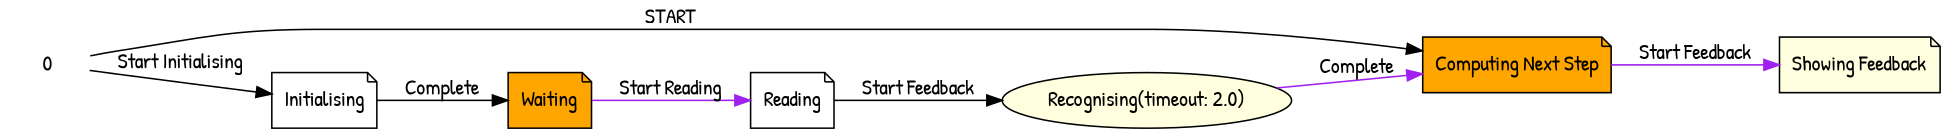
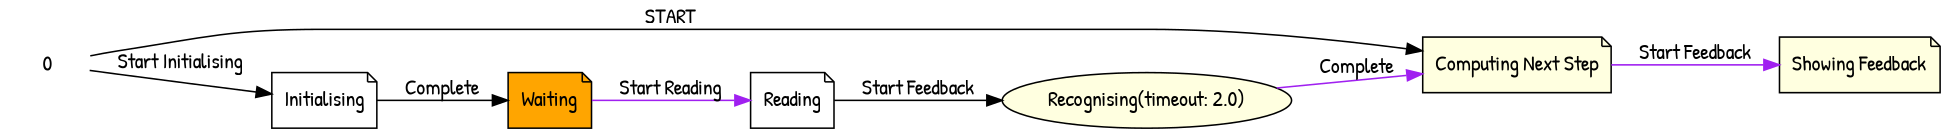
(1517, 65) -> (1517, 65)
